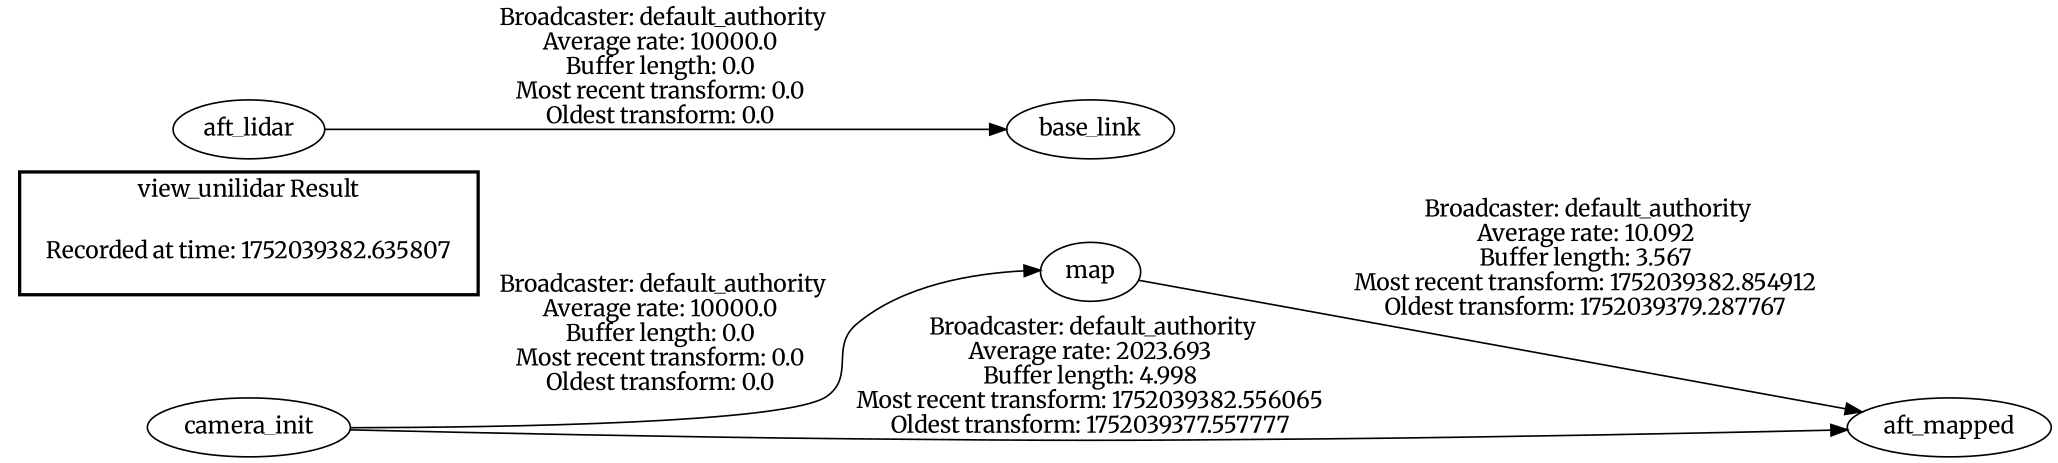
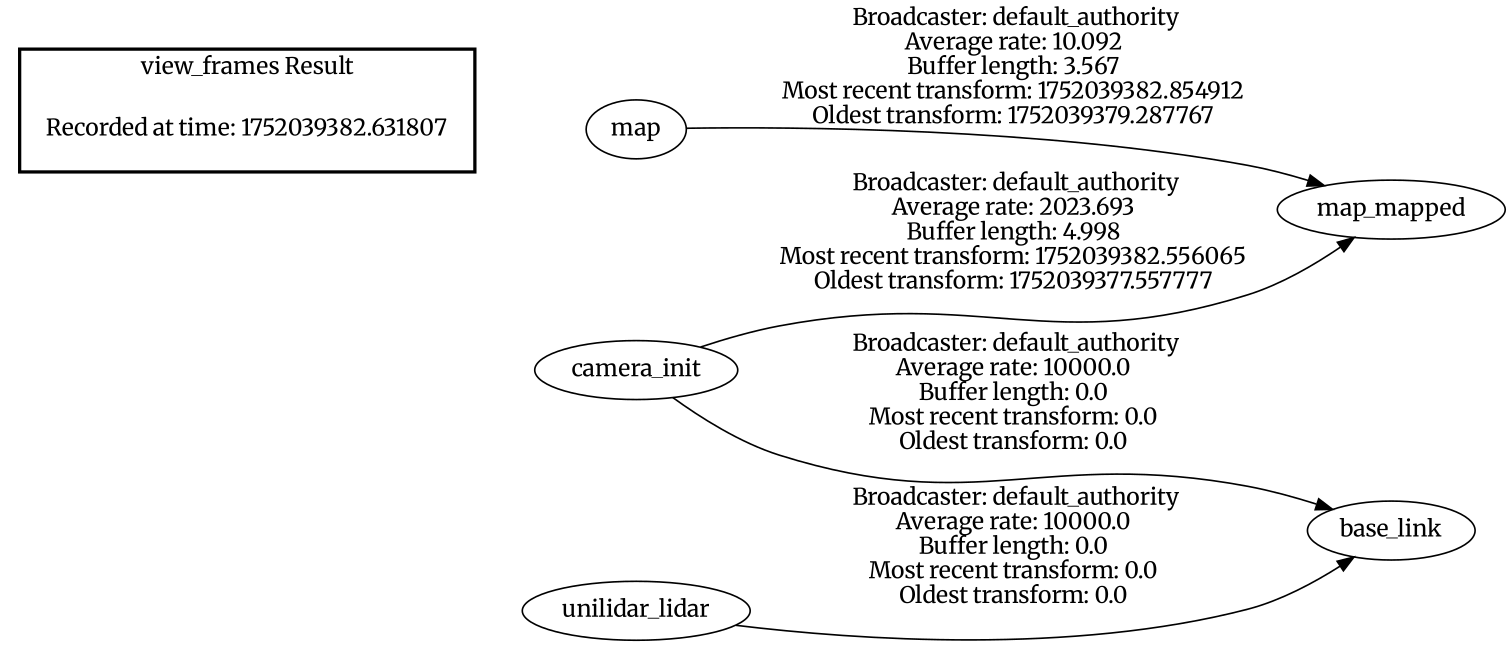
(249, 129) -> (636, 611)
(249, 191) -> (247, 68)
(249, 252) -> (247, 129)
(719, 416) -> (987, 481)
(1949, 427) -> (1391, 210)
